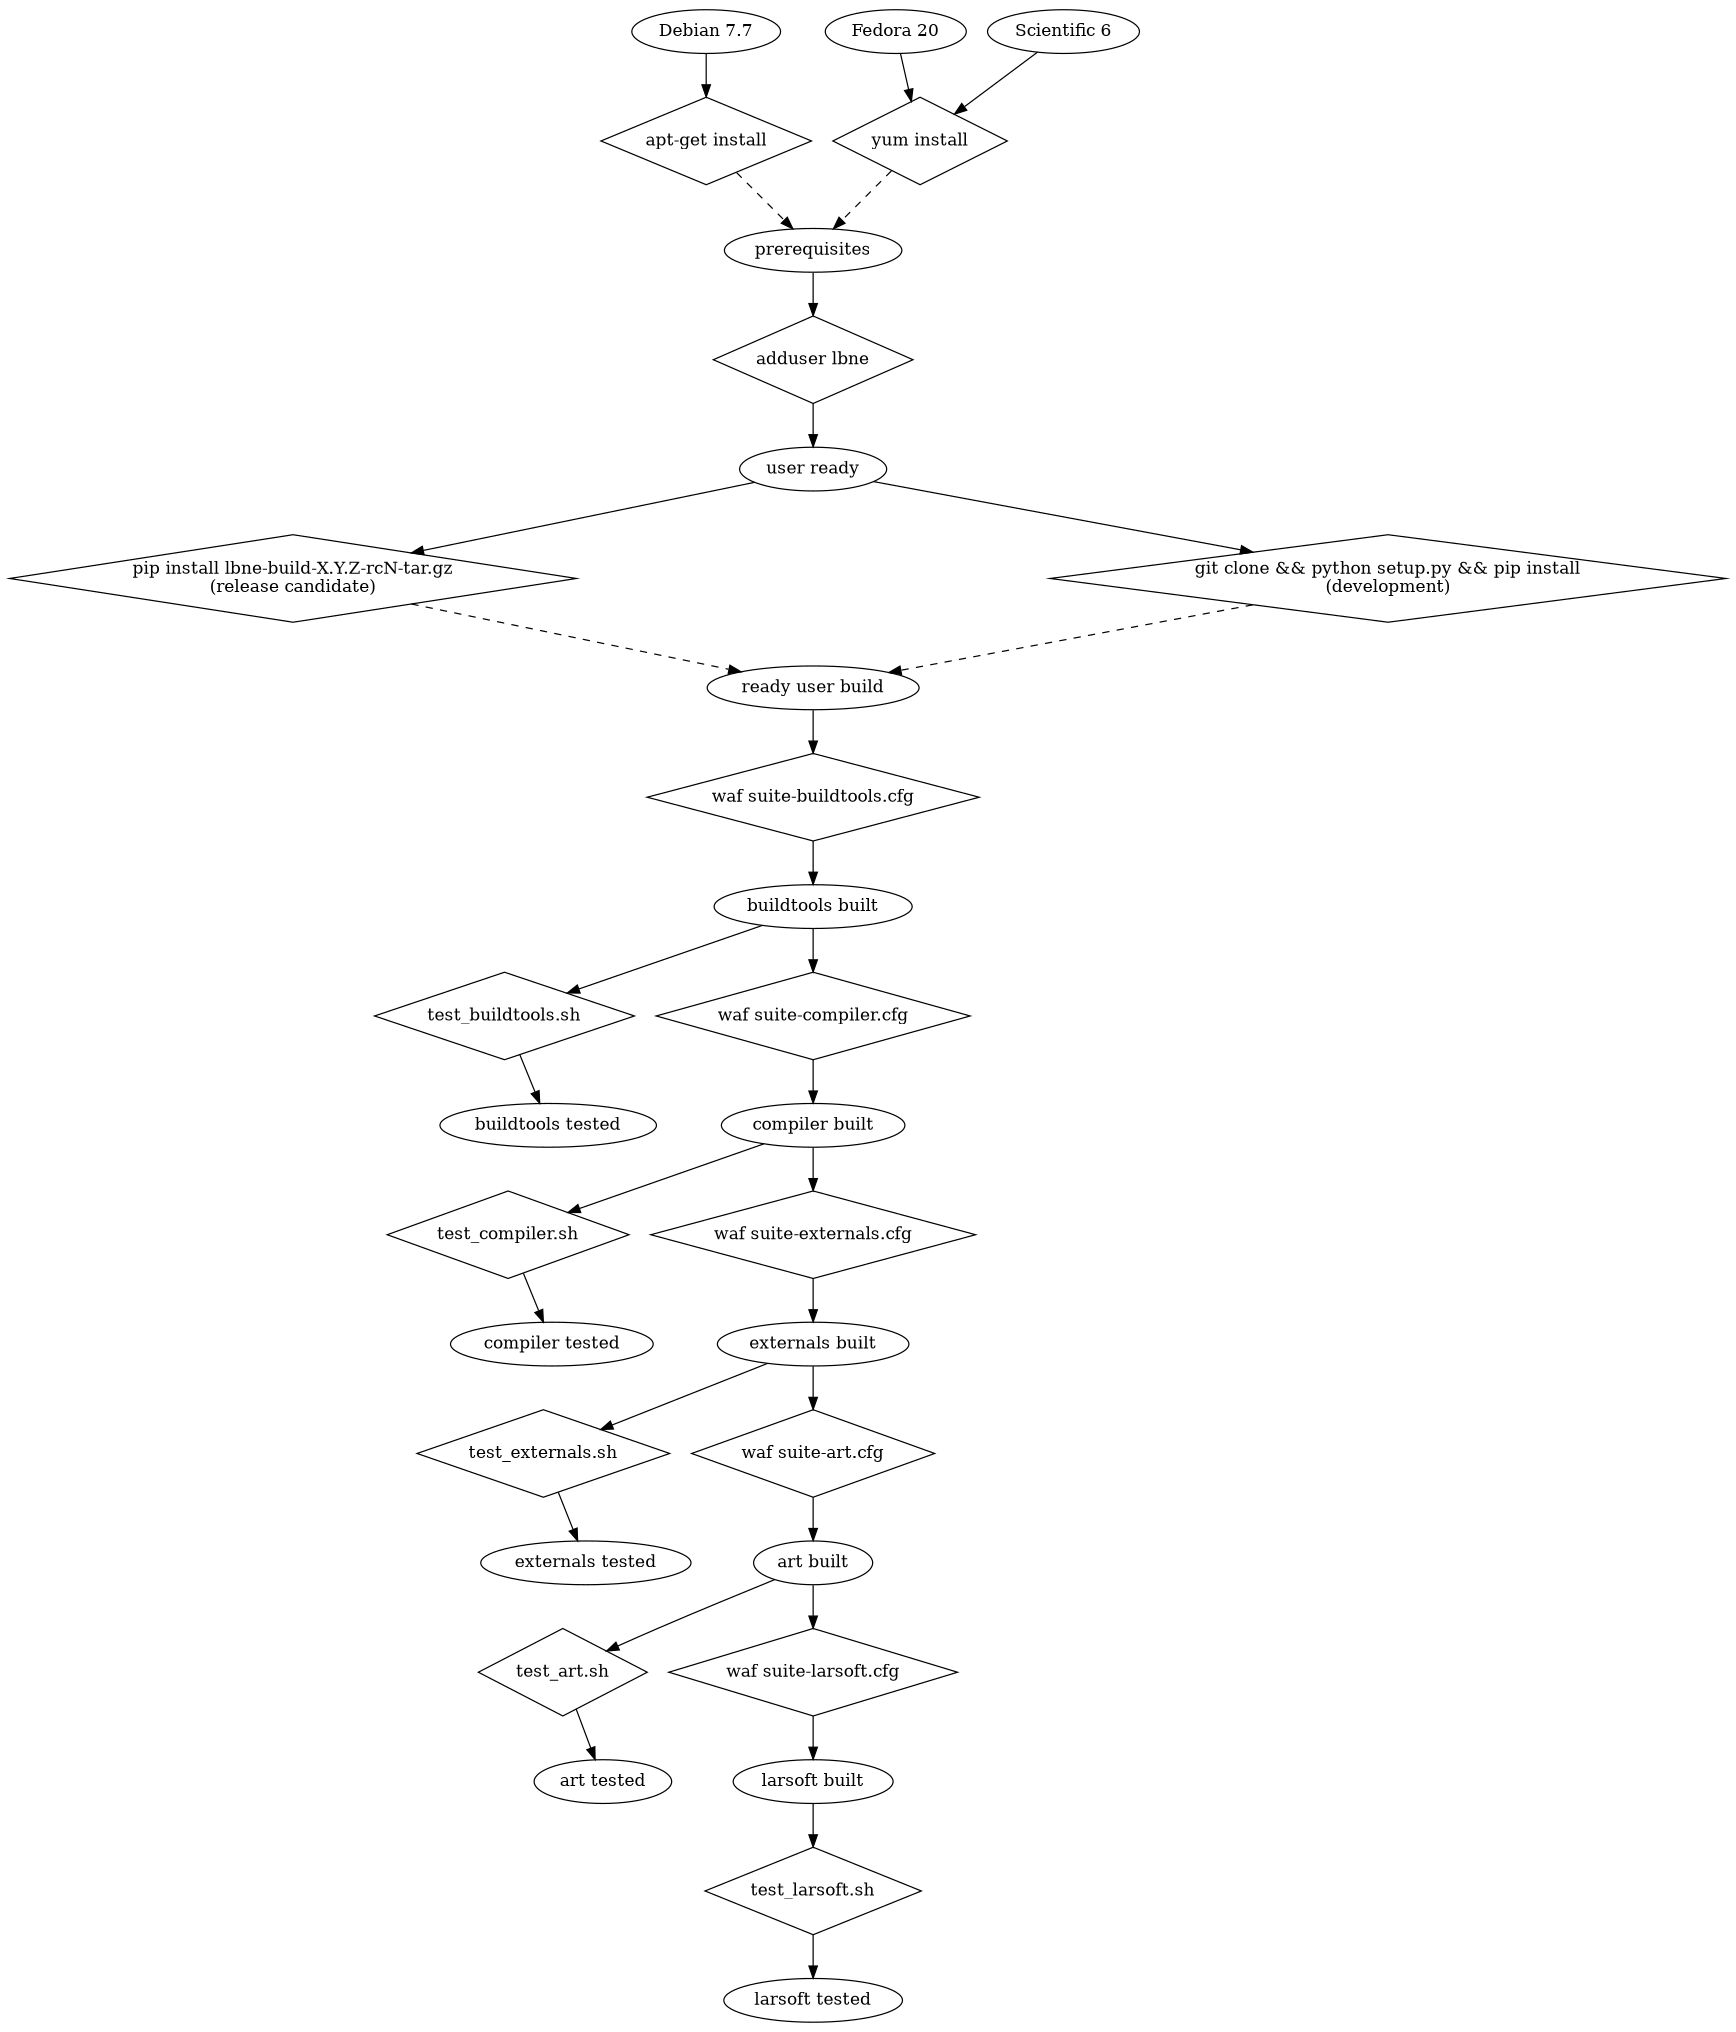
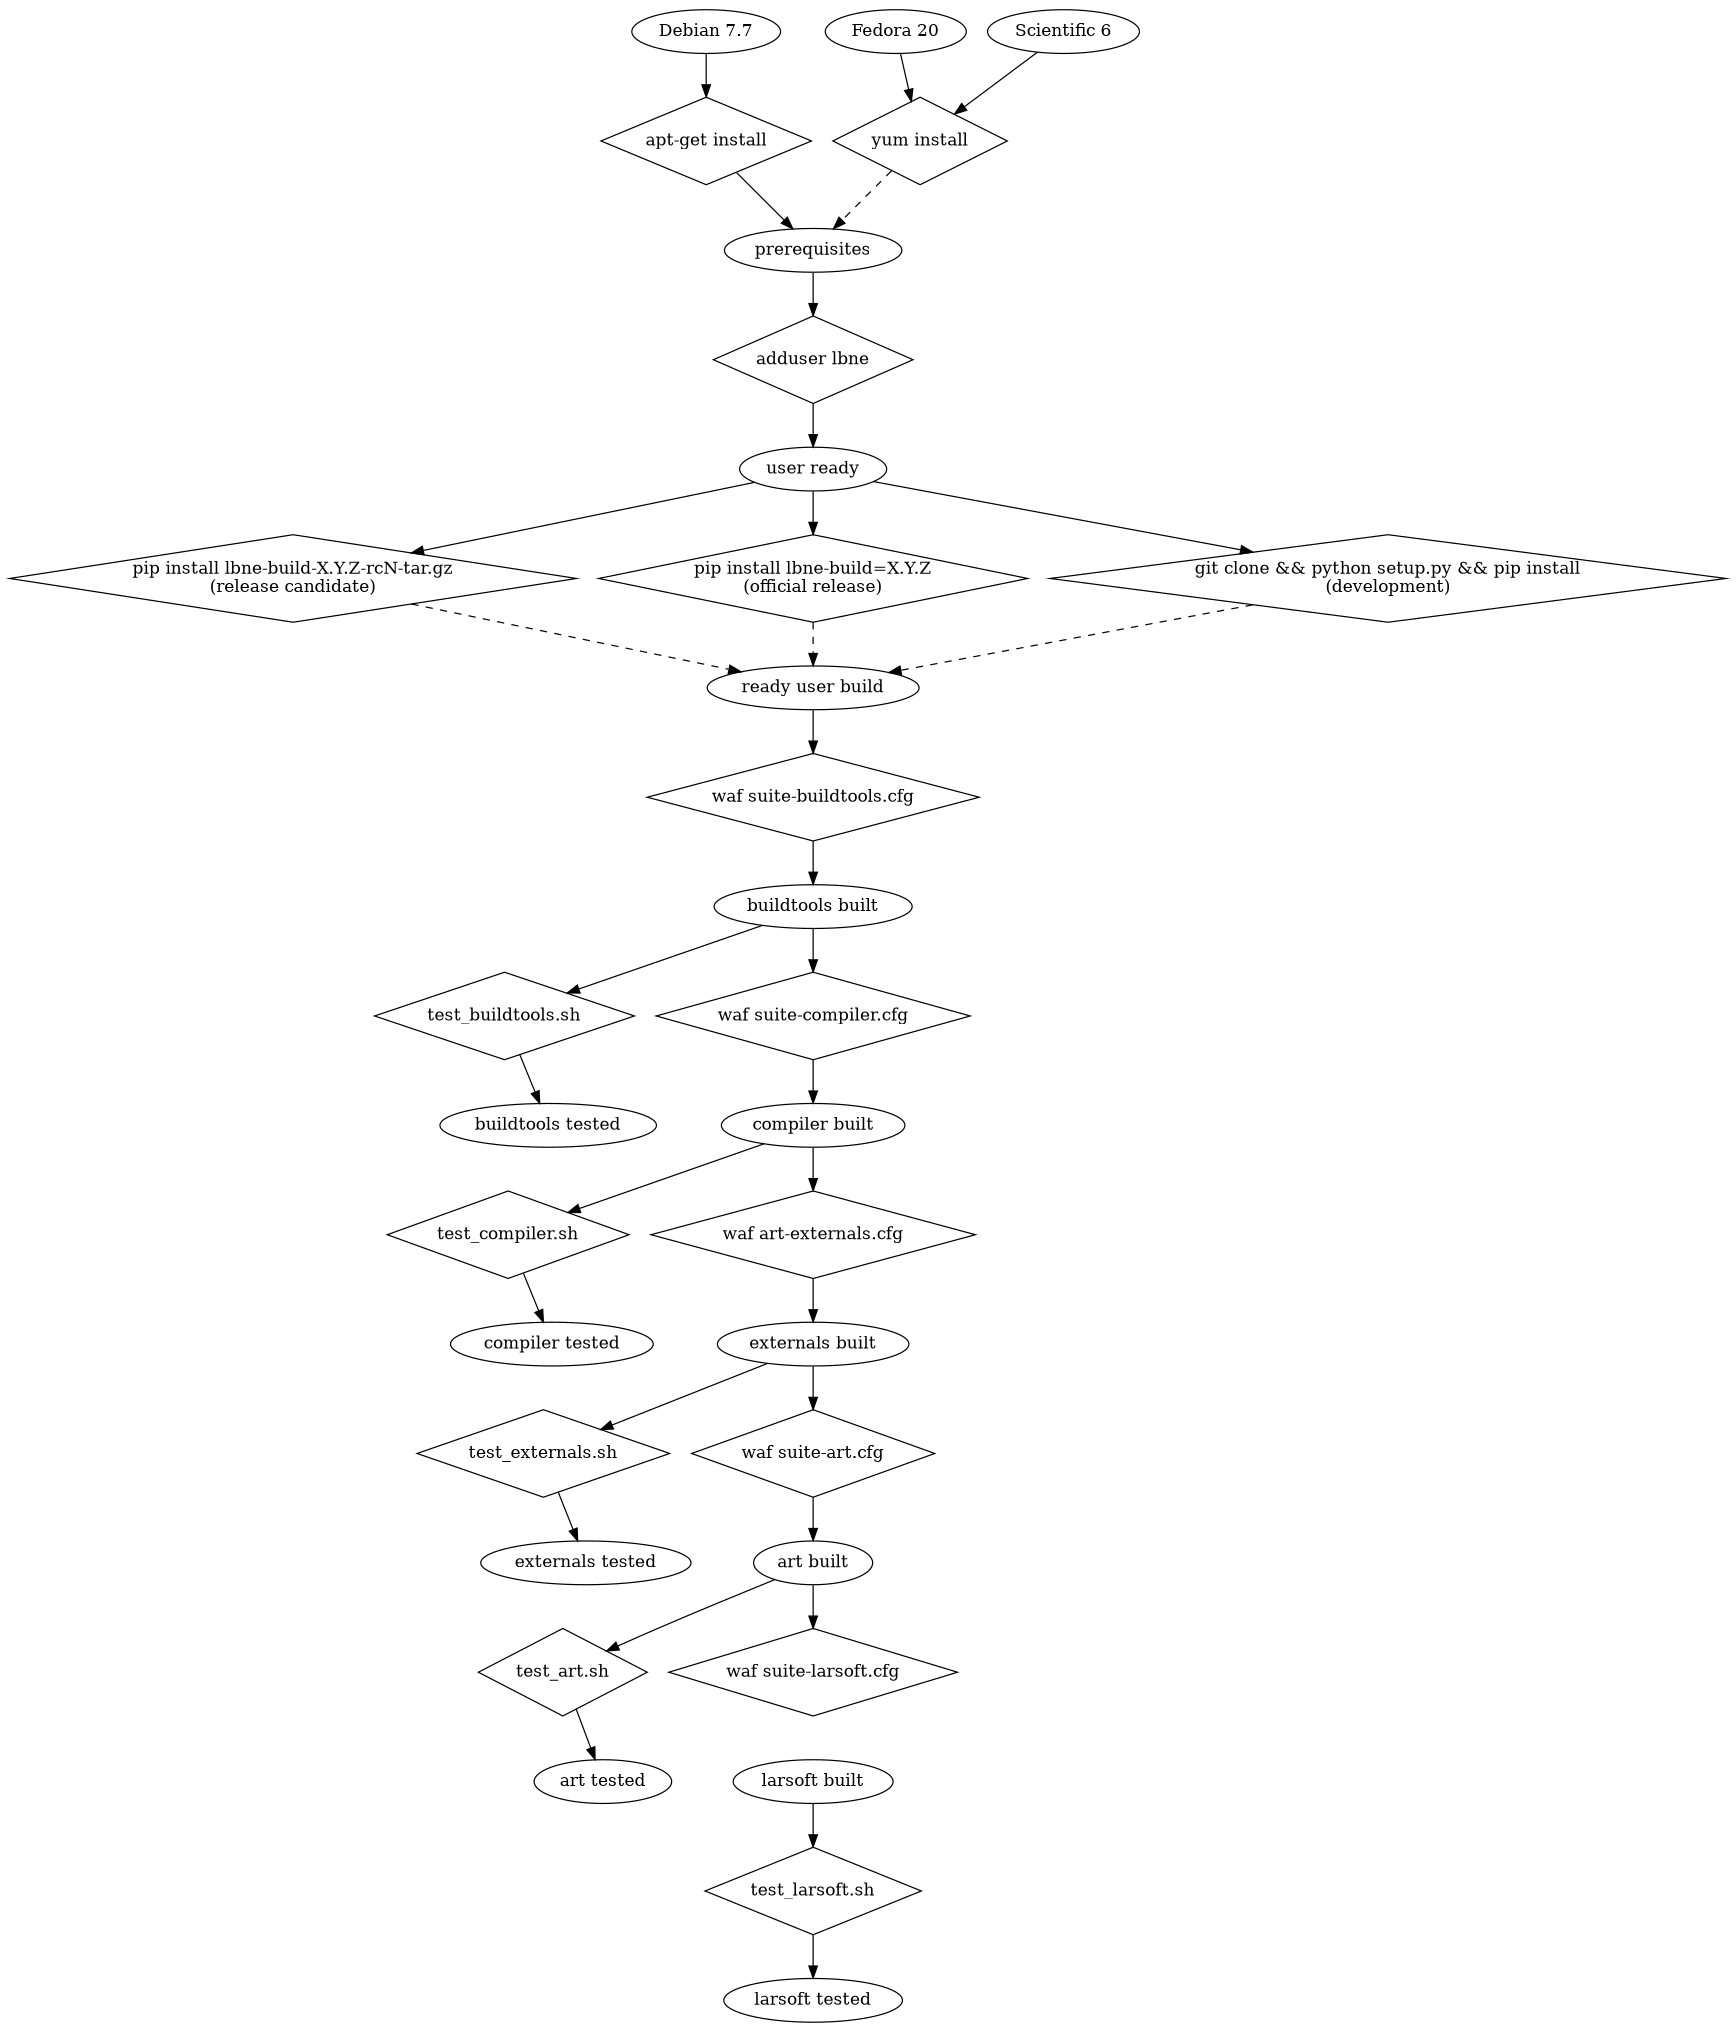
(760, 196) -> (760, 196)
none -> (813, 578)
(813, 1235) -> (813, 1235)
(813, 1732) -> none
